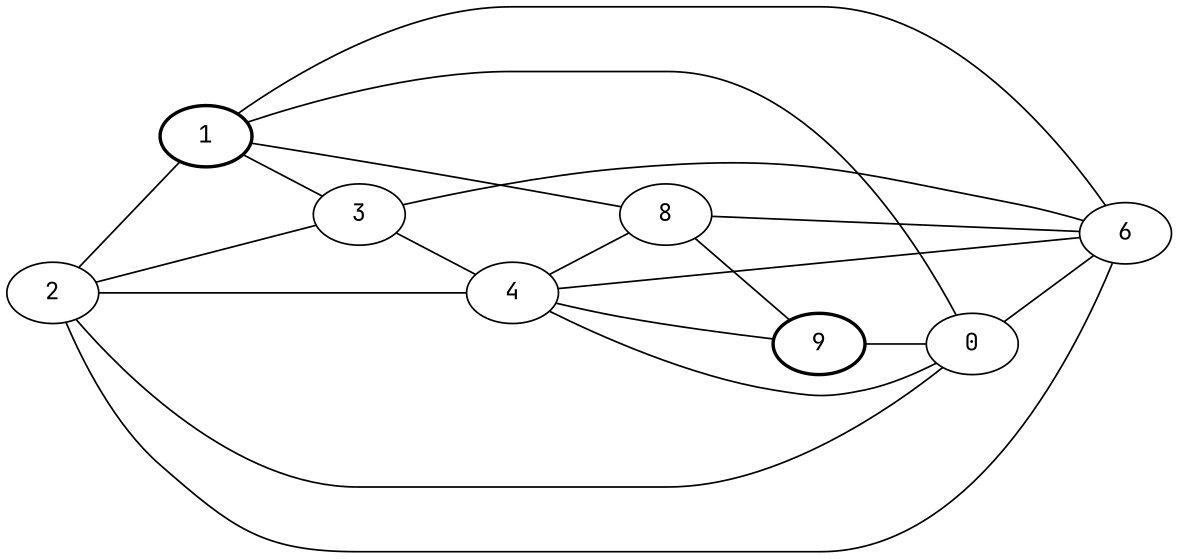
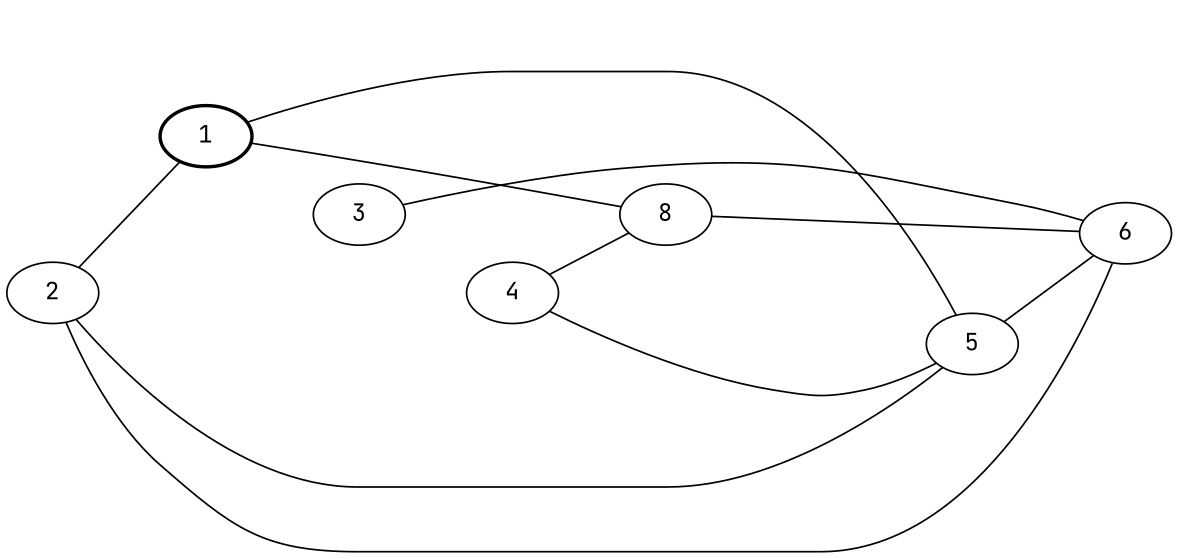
(697, 7) -> none
(283, 175) -> none
(206, 254) -> none
(436, 254) -> none
(819, 263) -> none
(283, 293) -> none
(819, 344) -> none
(972, 344) -> (972, 344)
